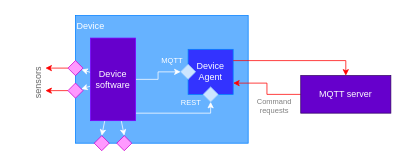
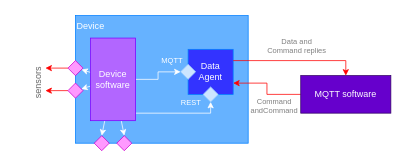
none -> (297, 45)
(210, 72) -> (210, 72)
(113, 79) -> (113, 79)
(345, 94) -> (345, 94)
(274, 105) -> (274, 105)
